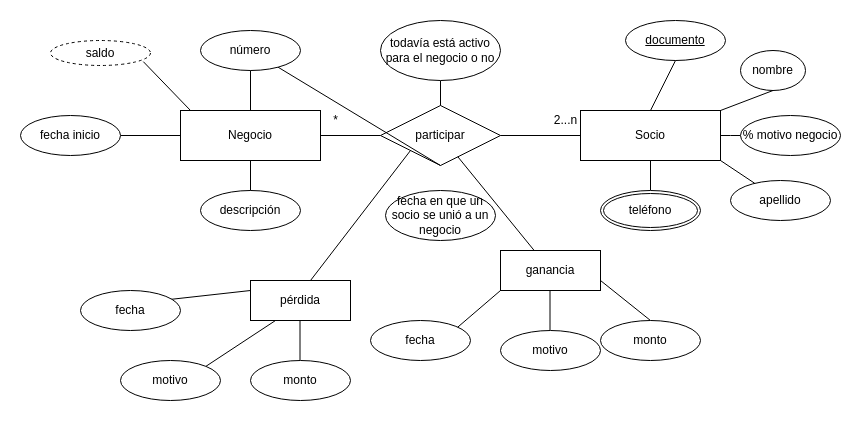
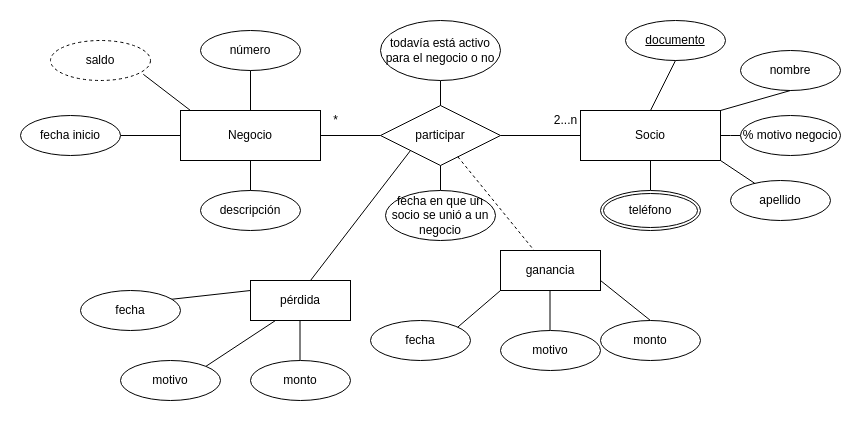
(101, 53) -> (101, 61)
(773, 71) -> (791, 71)
(360, 117) -> (441, 178)
(496, 204) -> (496, 204)
